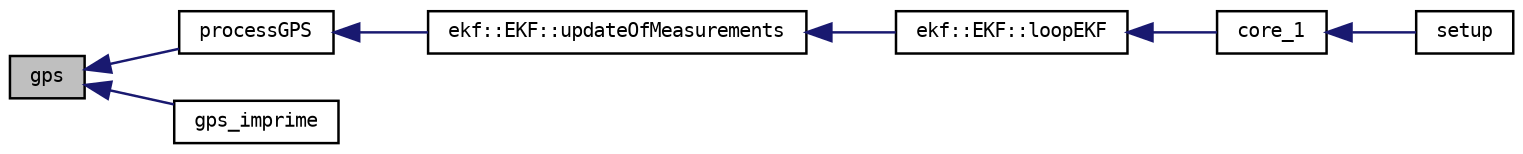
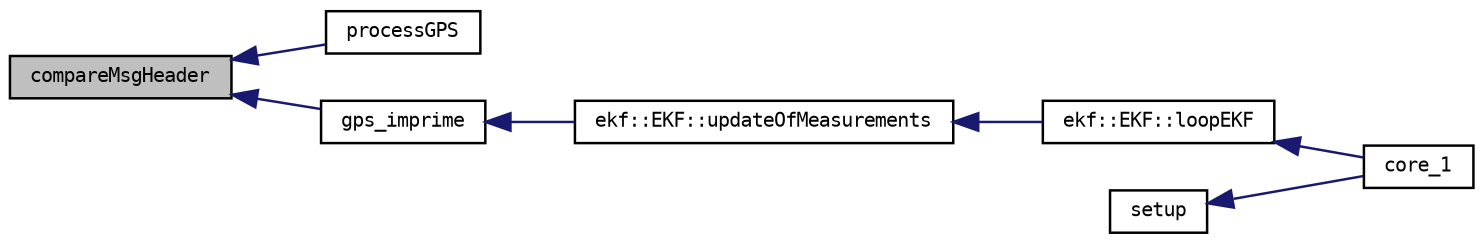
(394, 32) -> (543, 122)
(1384, 32) -> (1298, 187)
(47, 77) -> (121, 77)
